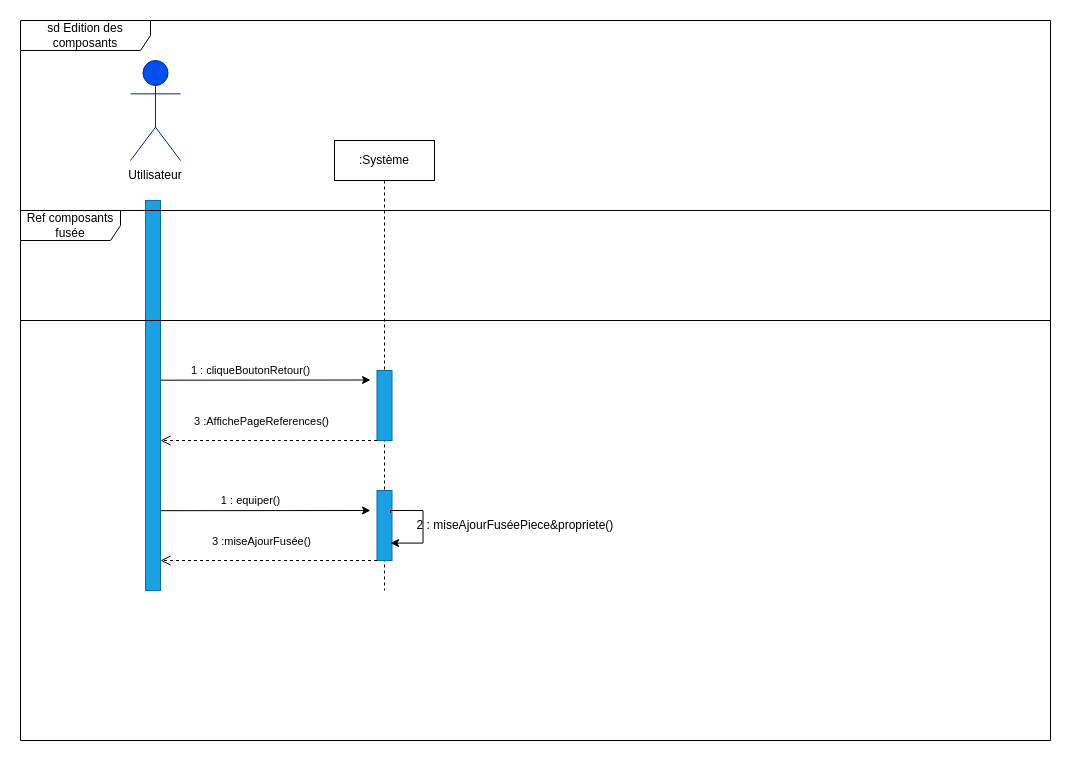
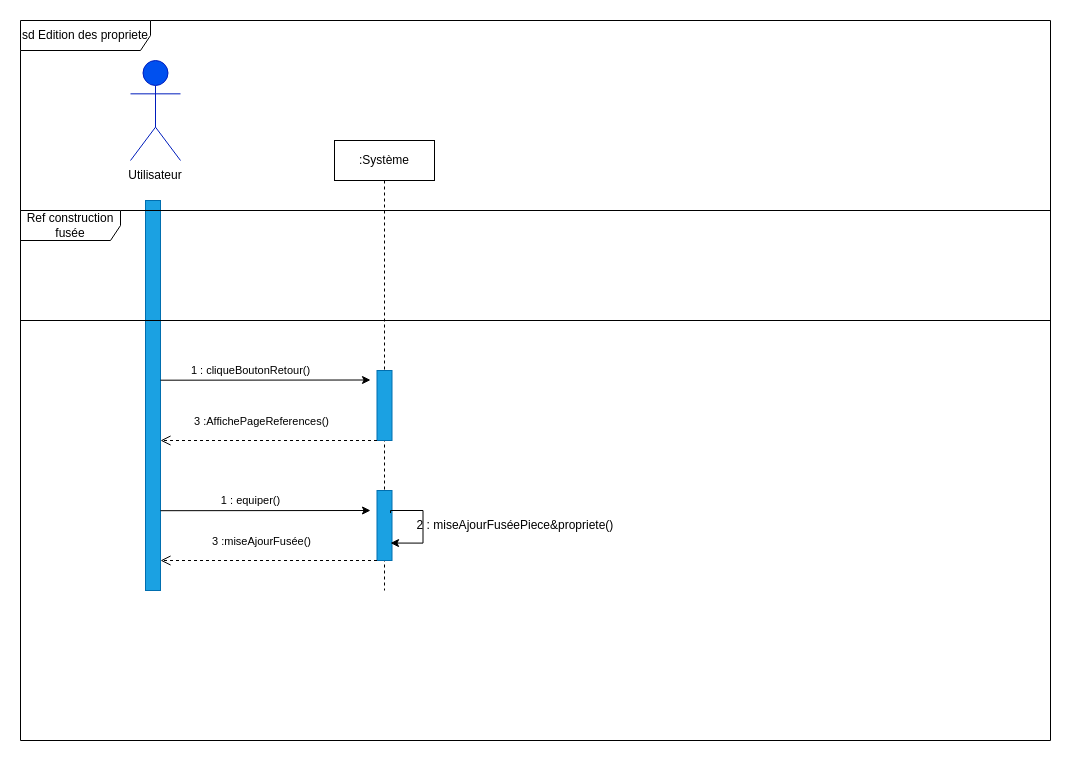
(86, 36) -> (86, 36)
(71, 226) -> (71, 226)
